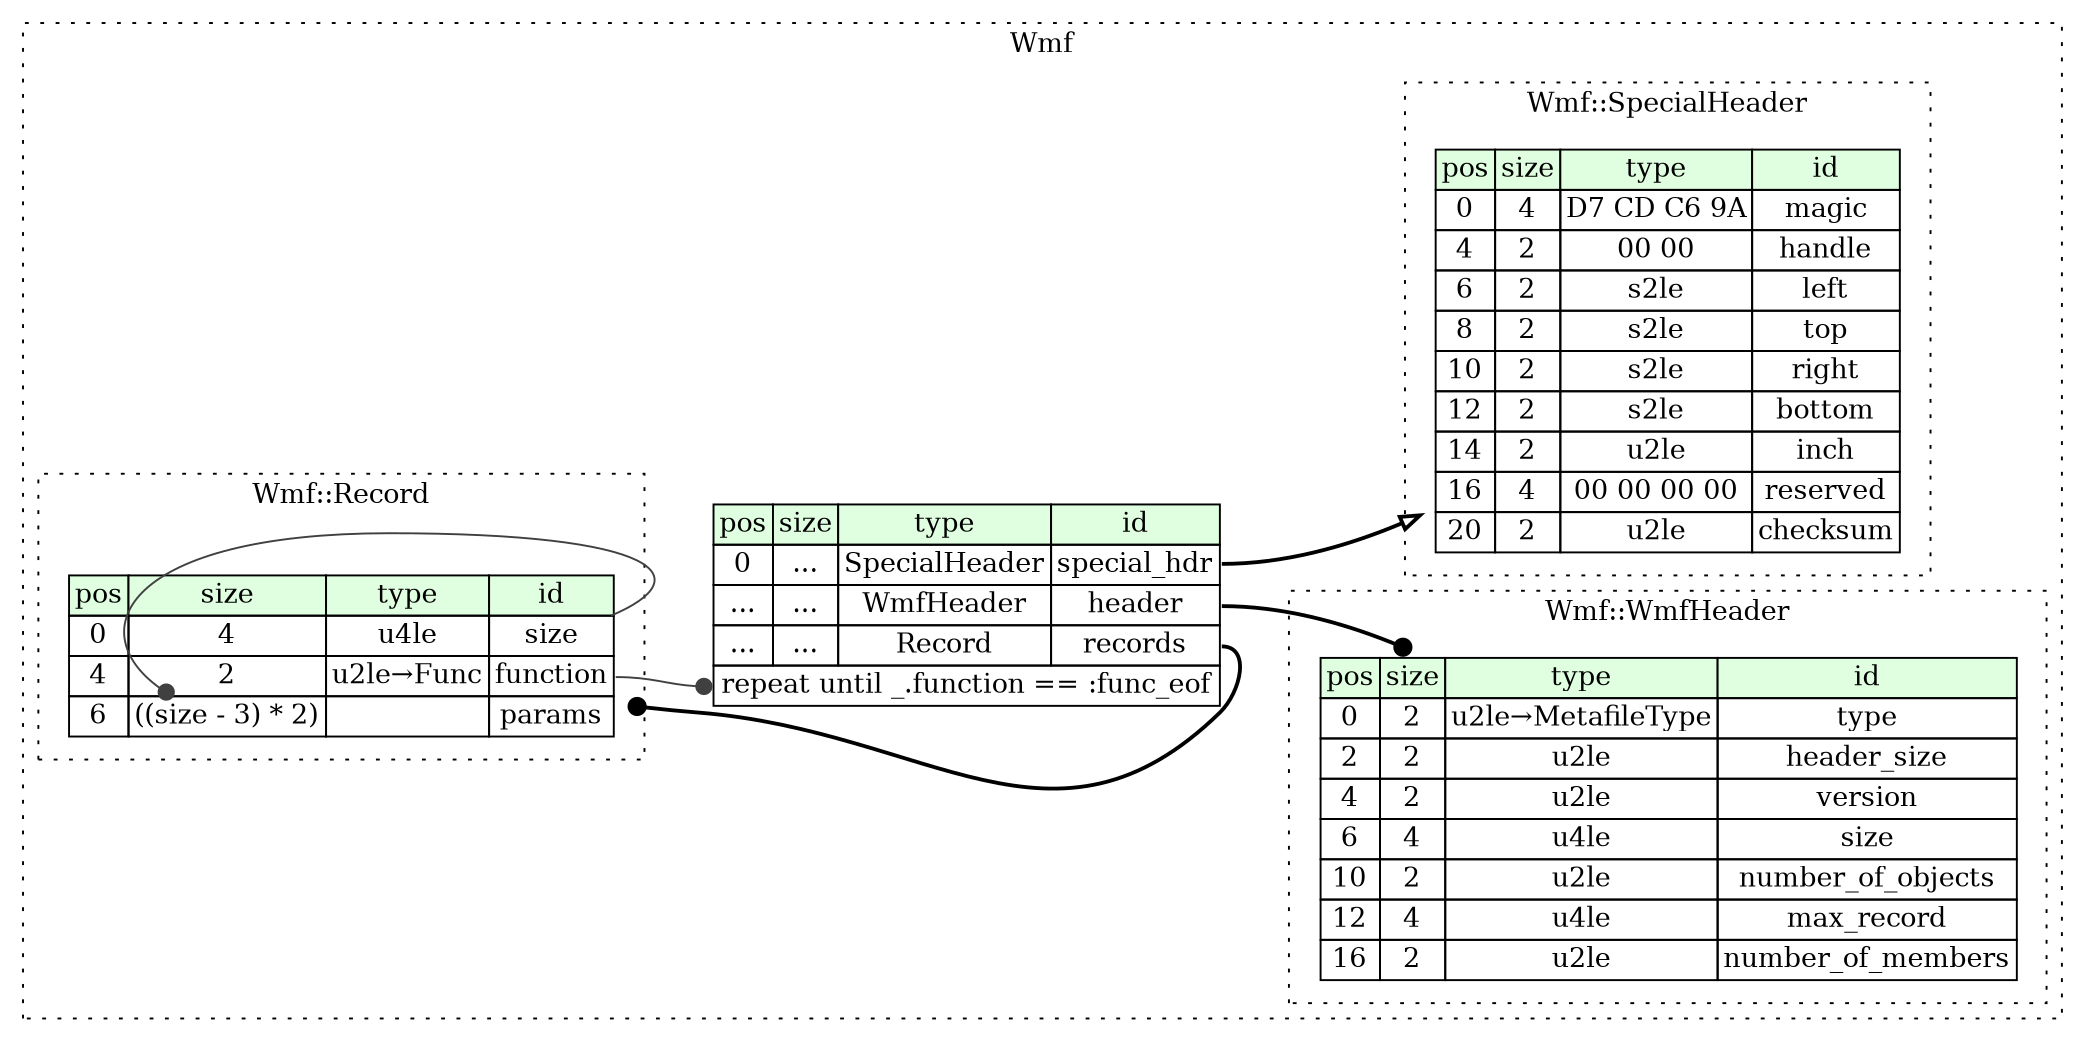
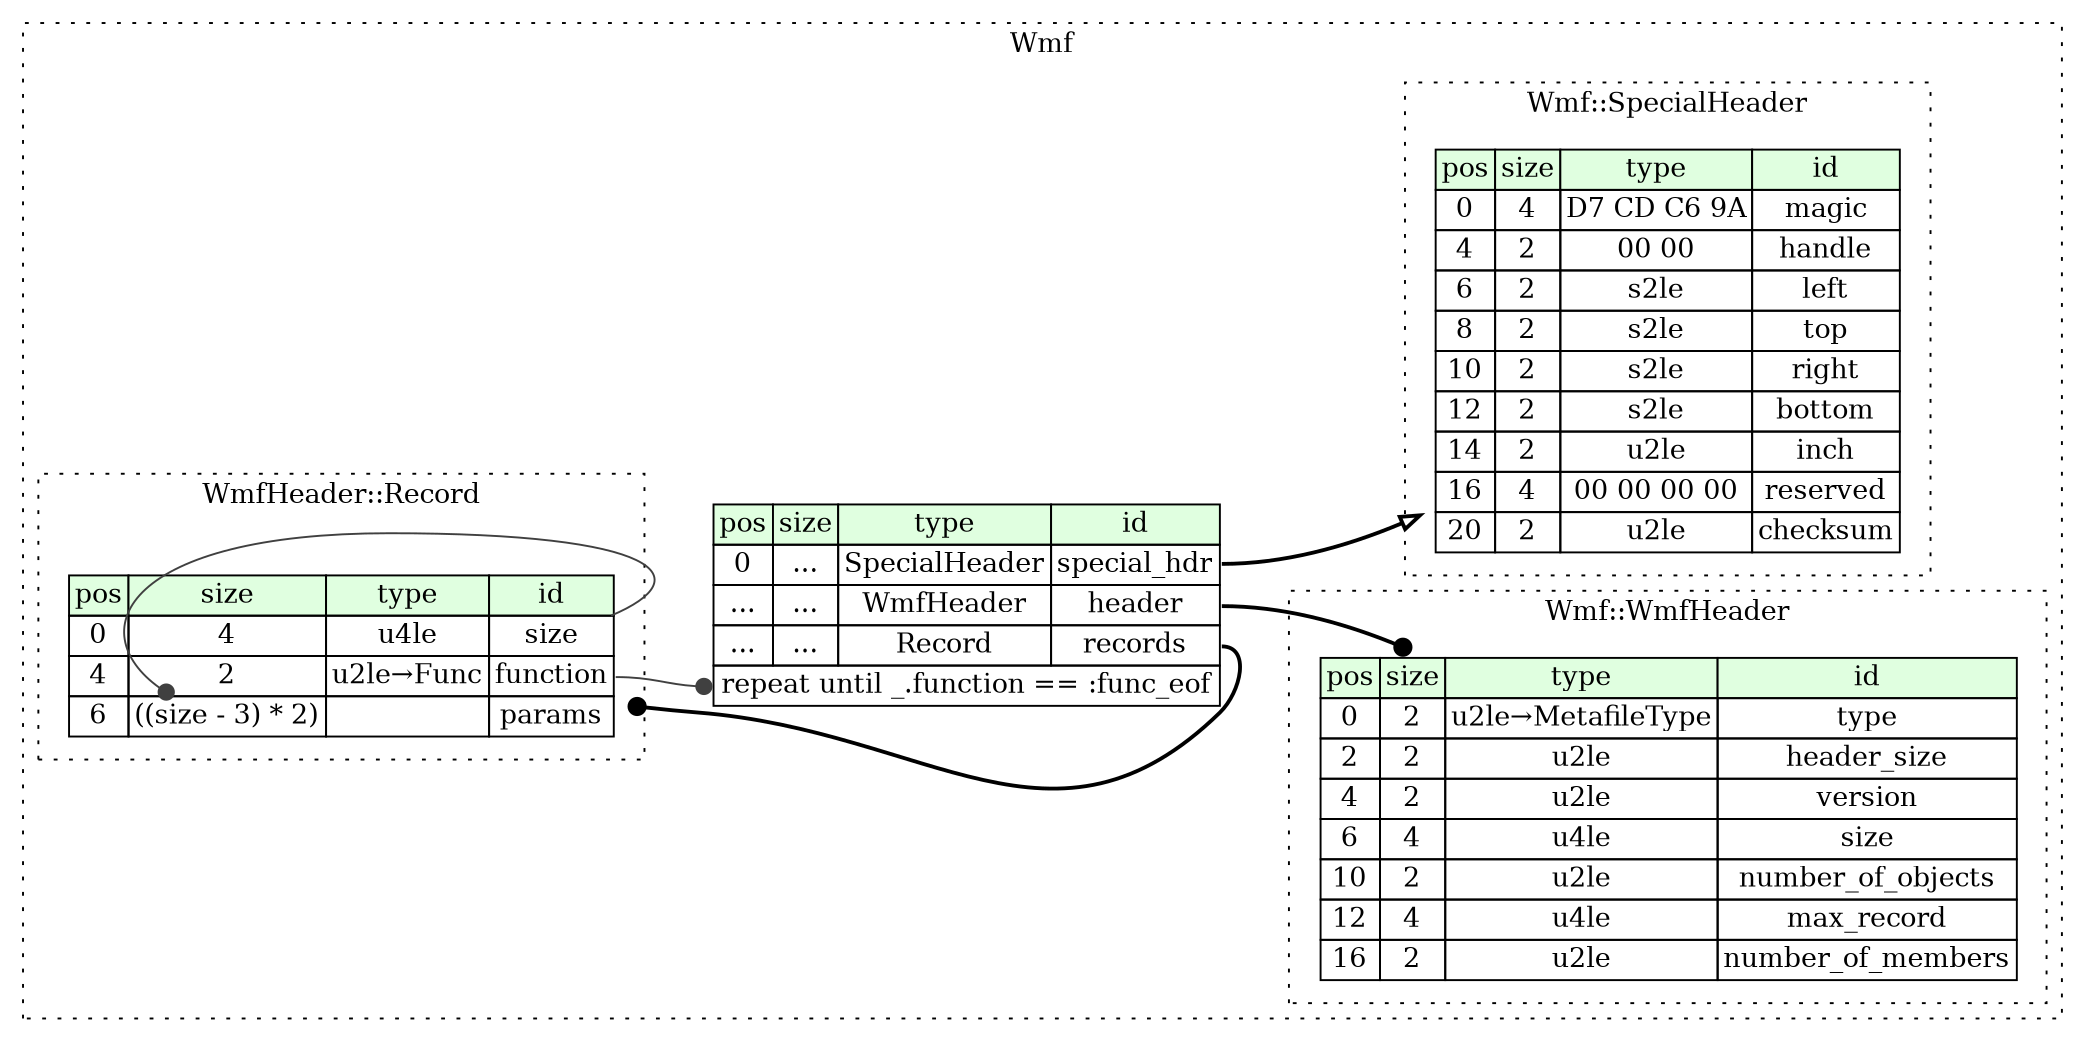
(341, 496) -> (341, 496)
